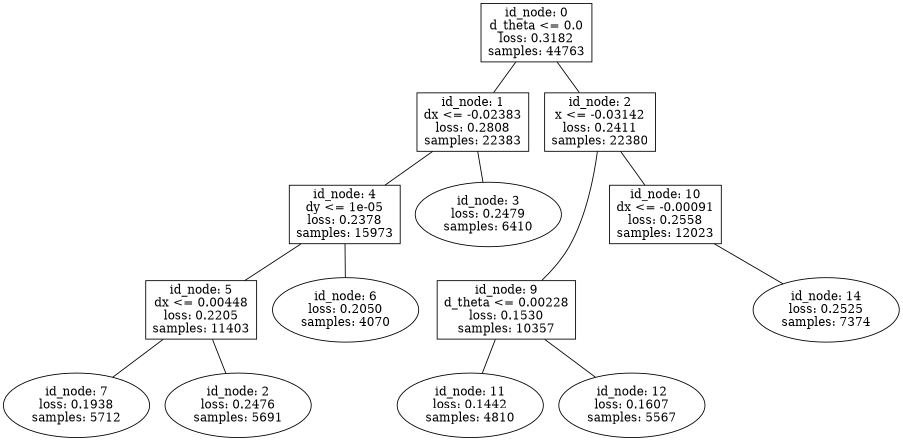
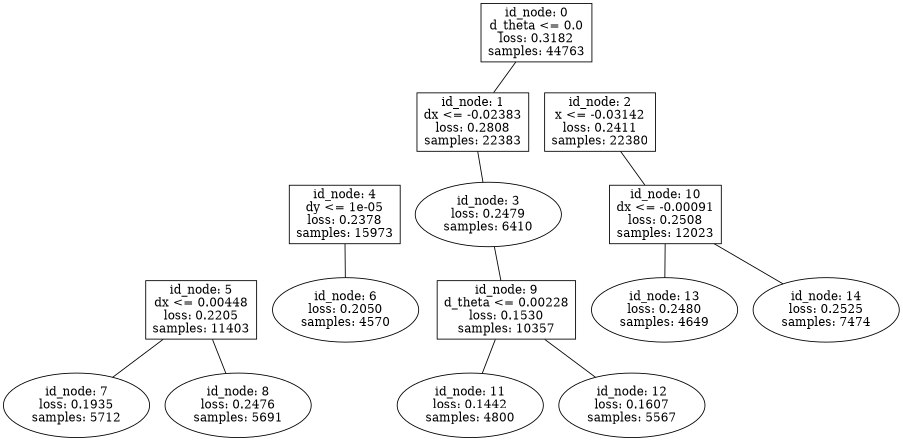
(568, 77) -> none
(409, 168) -> none
(665, 214) -> (665, 214)
(581, 221) -> (498, 264)
(273, 262) -> none
(346, 310) -> (346, 310)
none -> (665, 310)
(826, 310) -> (826, 310)
(77, 405) -> (77, 405)
(238, 405) -> (238, 405)
(470, 405) -> (470, 405)
